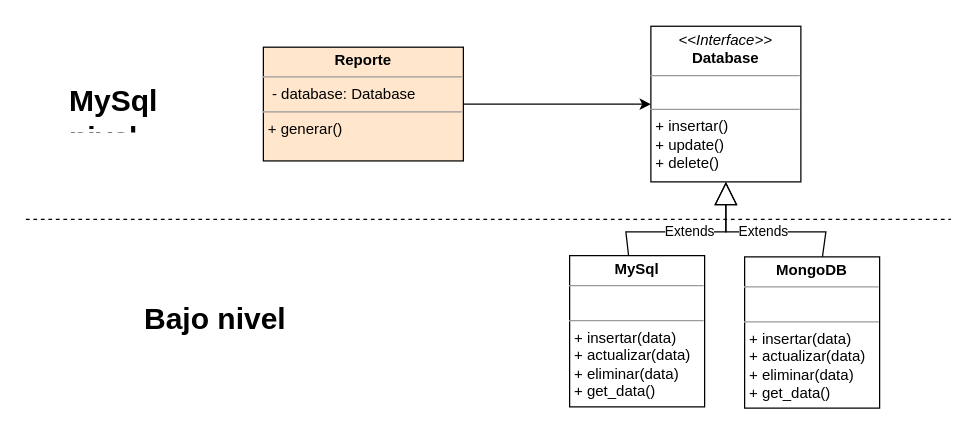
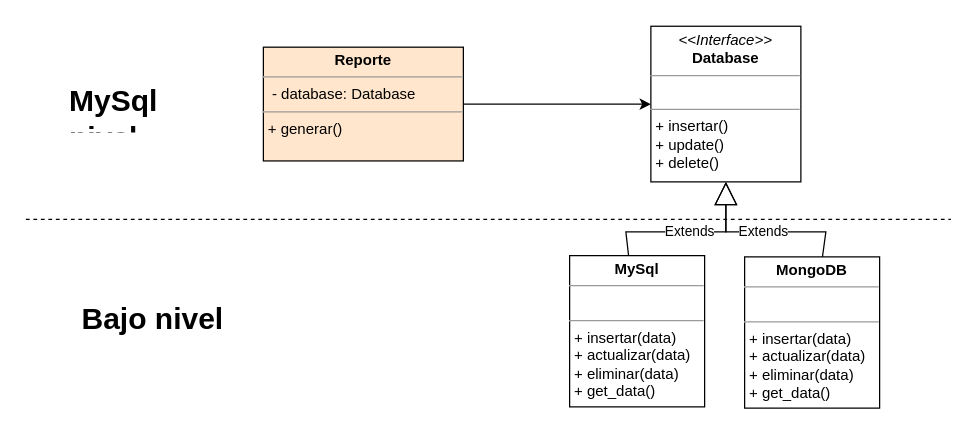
(226, 322) -> (163, 322)
